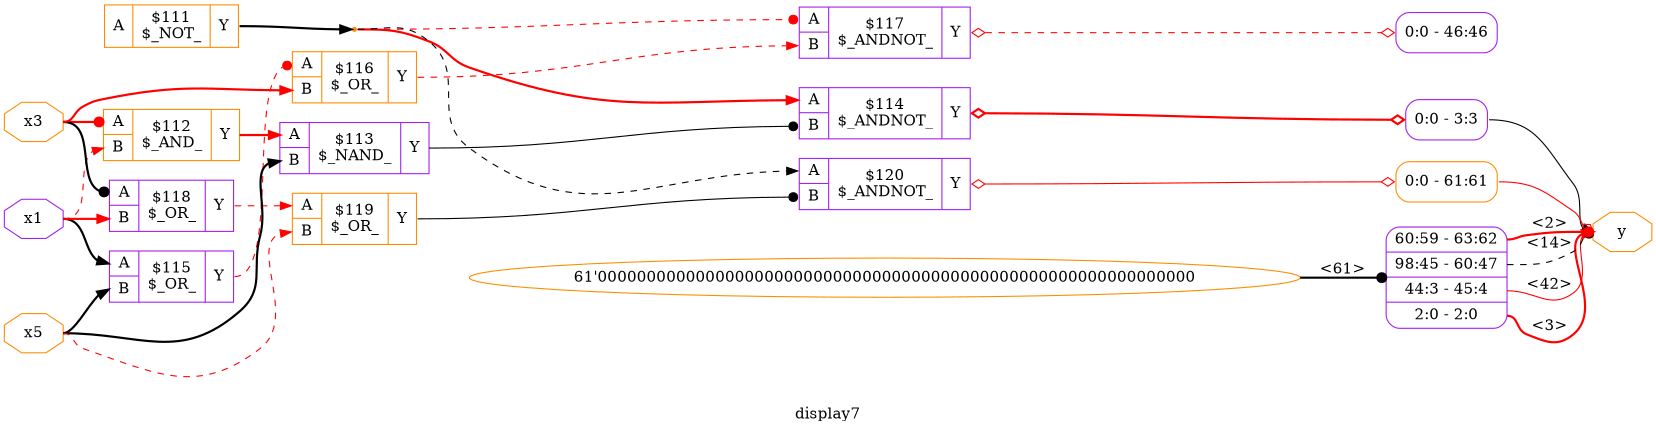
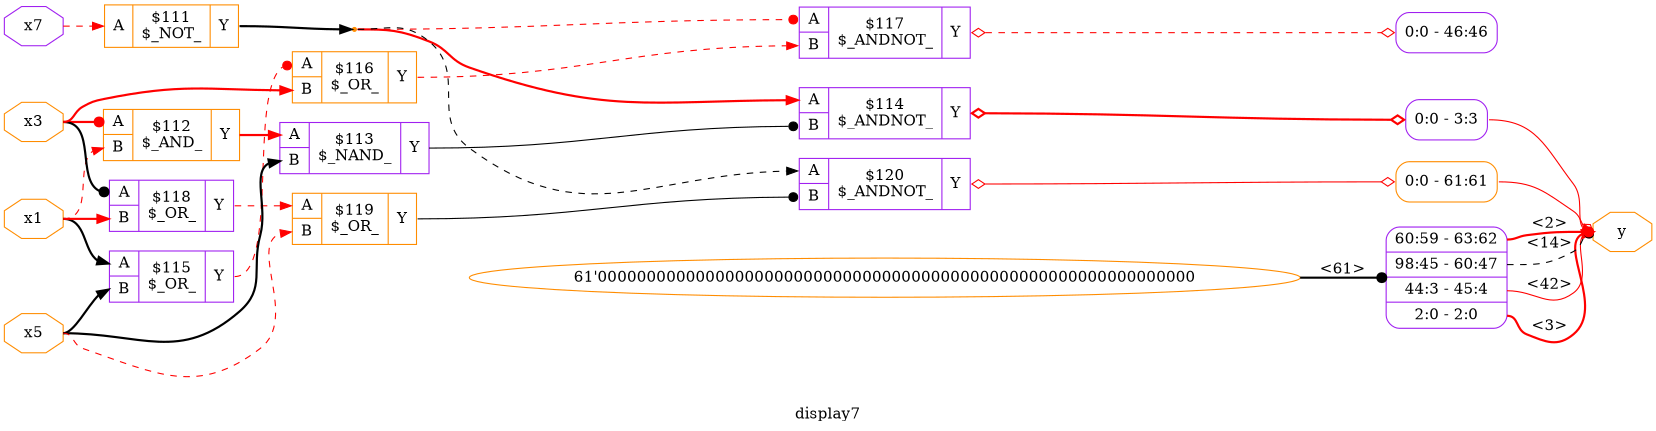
none -> (34, 26)
(1554, 157) -> (1554, 157)
(34, 219) -> (34, 219)
